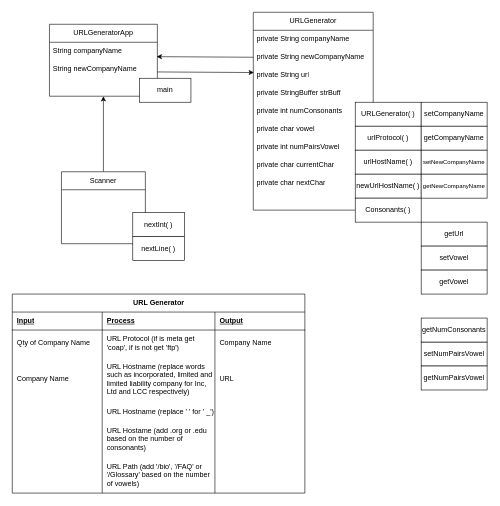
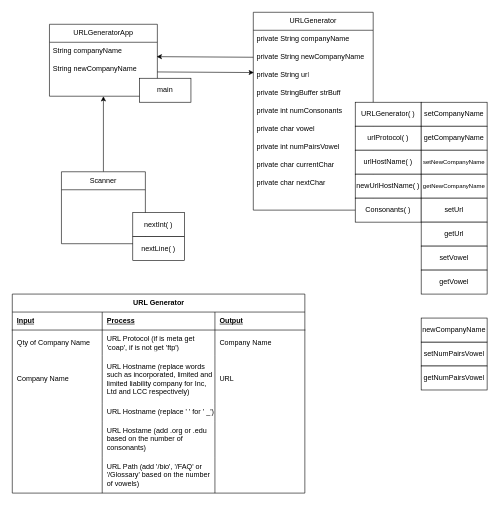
none -> (455, 210)
(455, 330) -> (455, 330)
